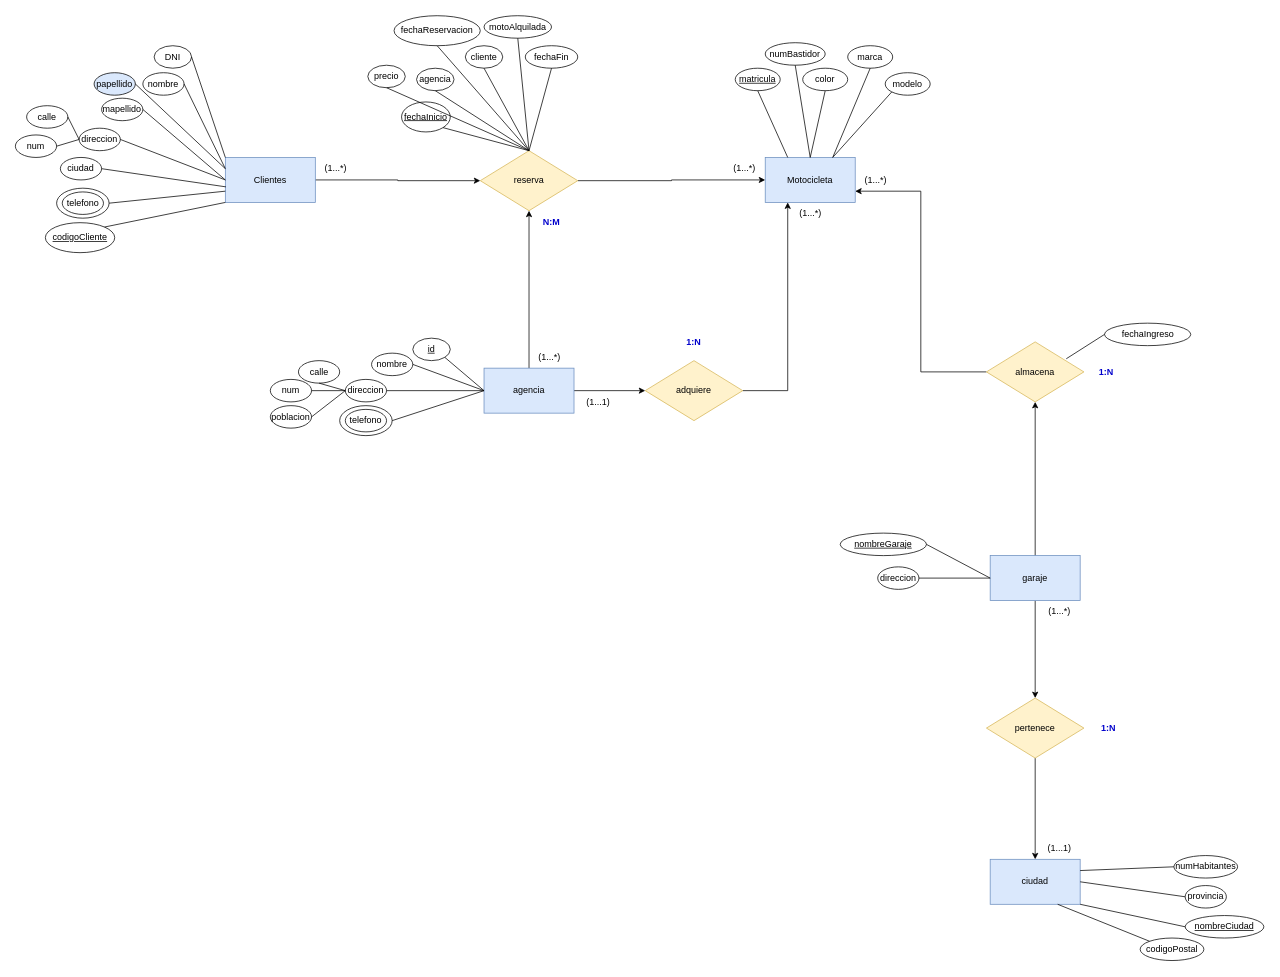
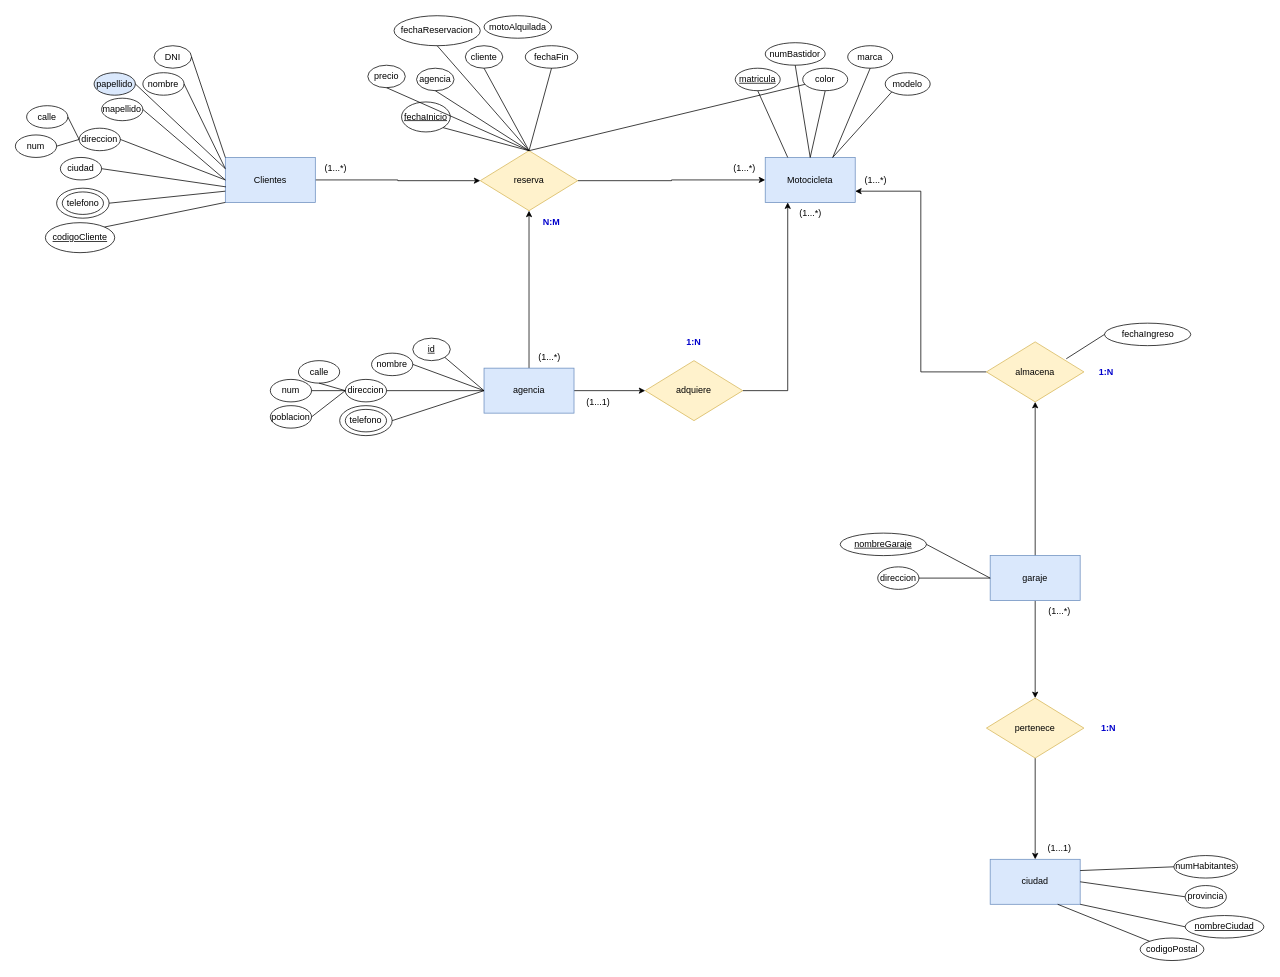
(523, 92) -> (668, 117)
